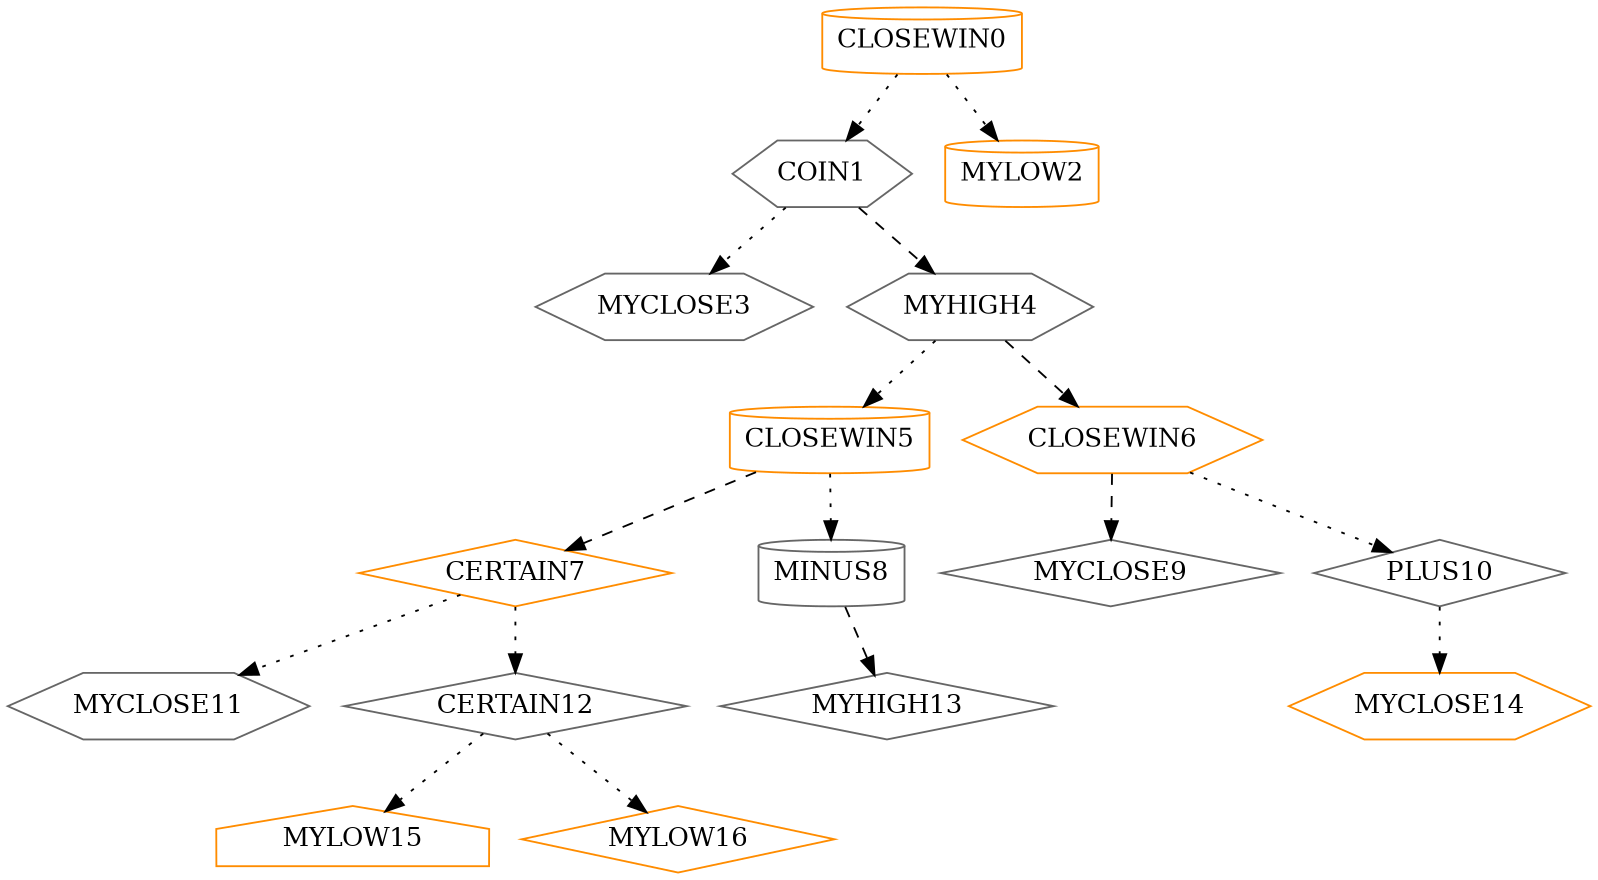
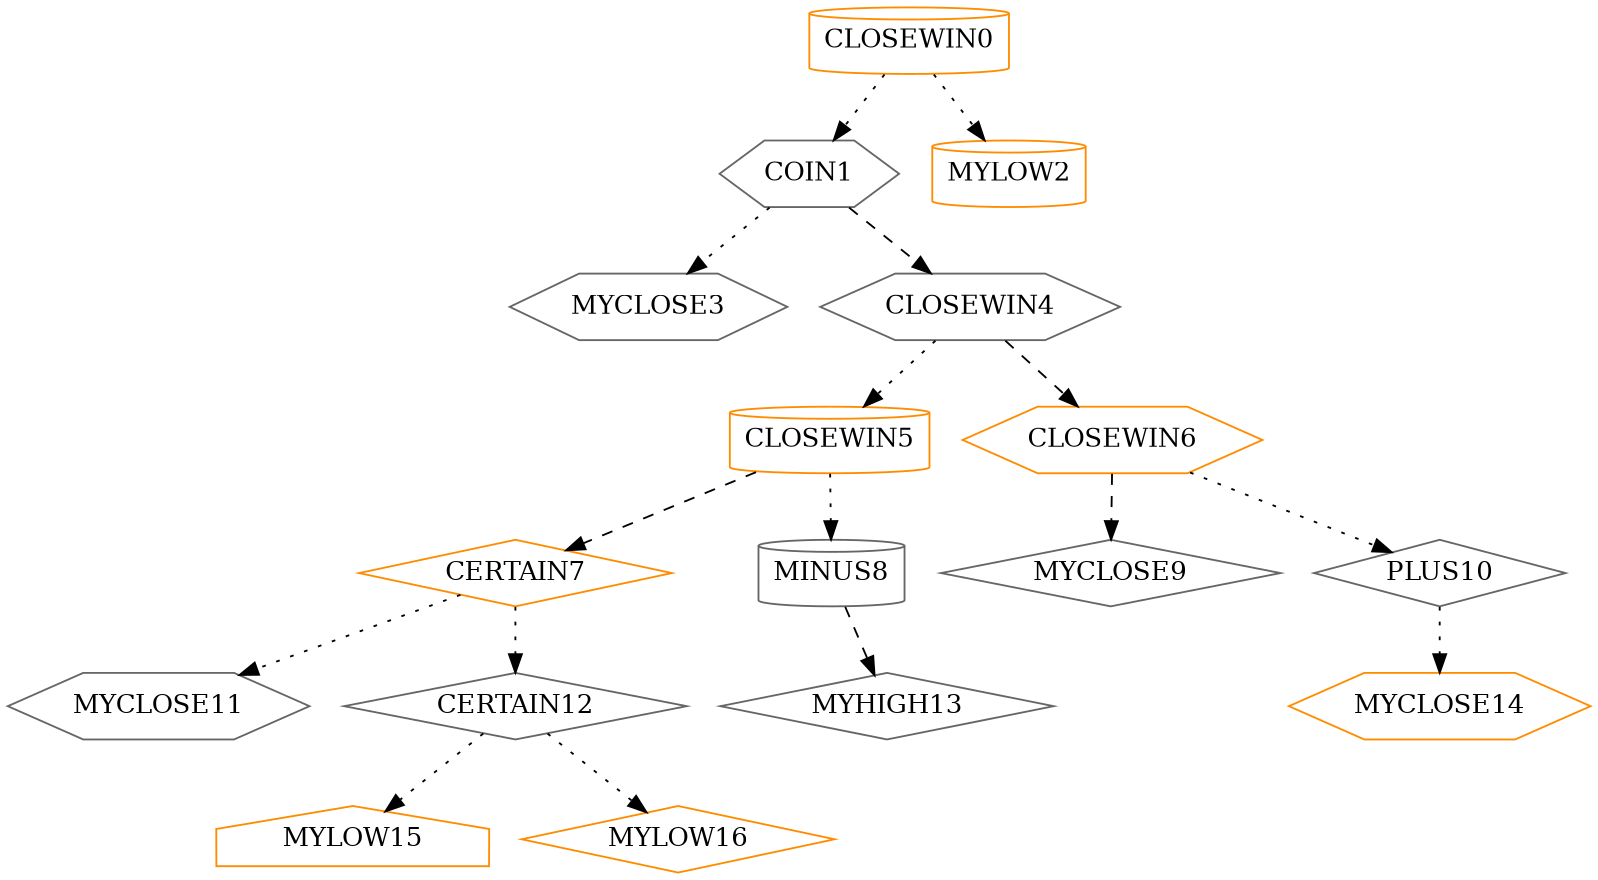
(970, 307) -> (970, 307)
